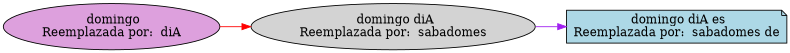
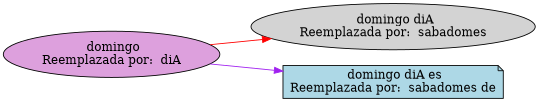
(547, 27) -> (242, 67)
